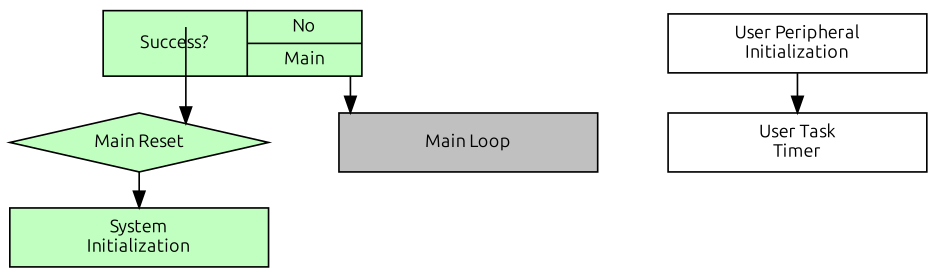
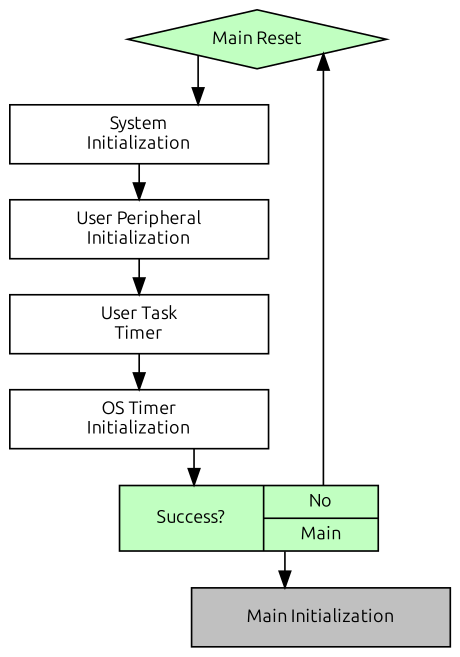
(468, 142) -> (321, 617)
none -> (139, 173)
(139, 237) -> (139, 134)
none -> (139, 419)
